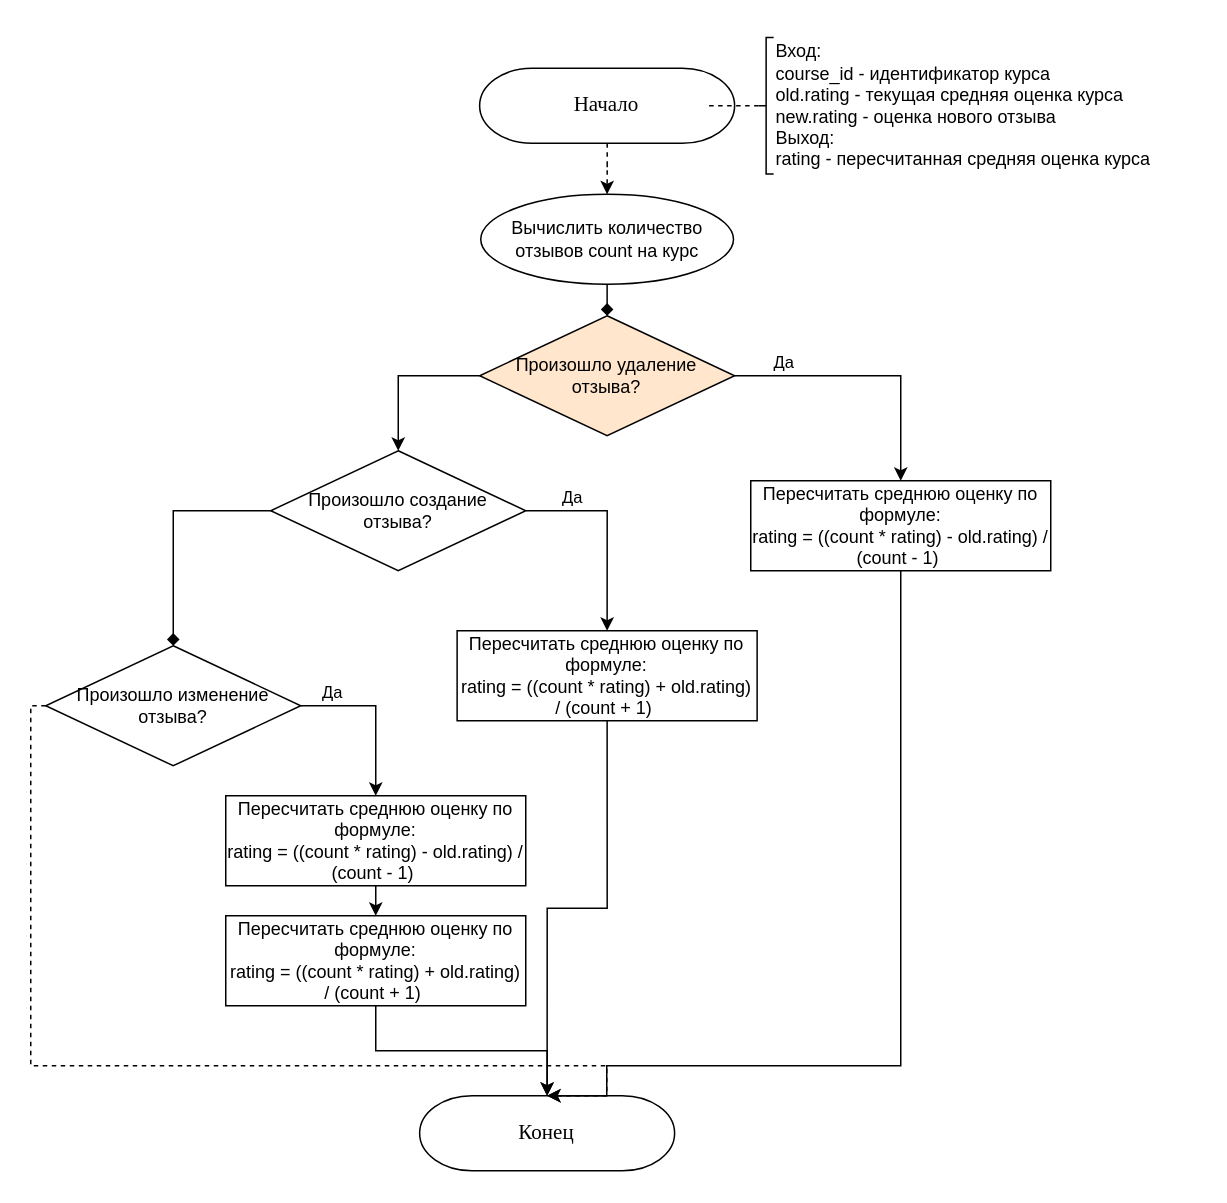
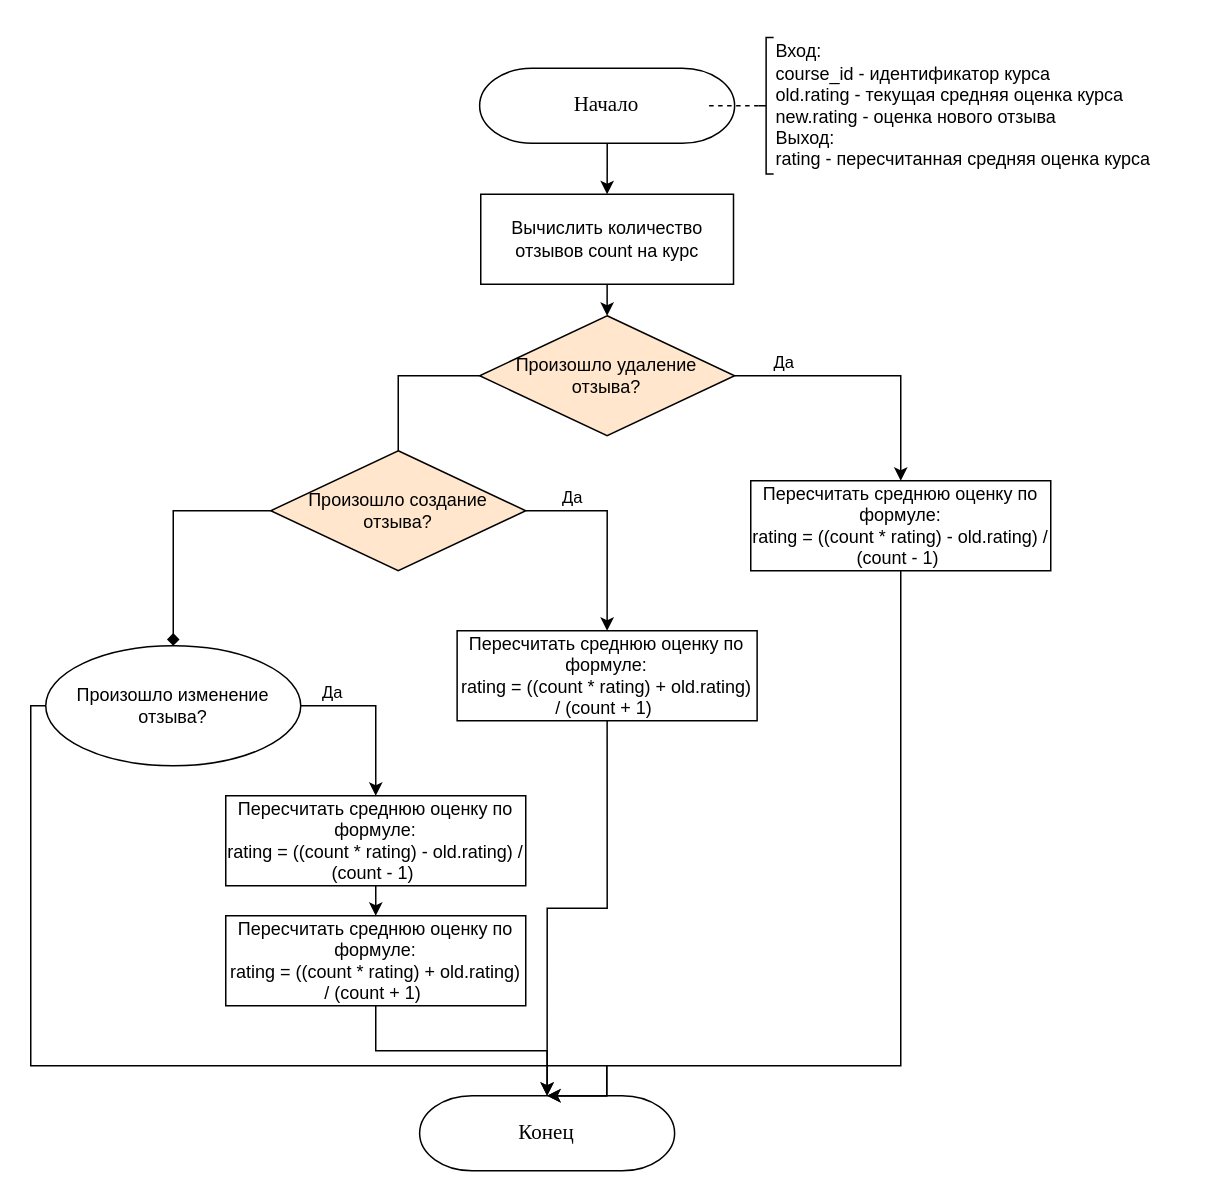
(607, 171) -> (607, 171)
(607, 239) -> (607, 239)
(607, 303) -> (607, 304)
(398, 439) -> (398, 443)
(398, 511) -> (398, 511)
(173, 706) -> (173, 706)
(130, 1066) -> (130, 1066)
